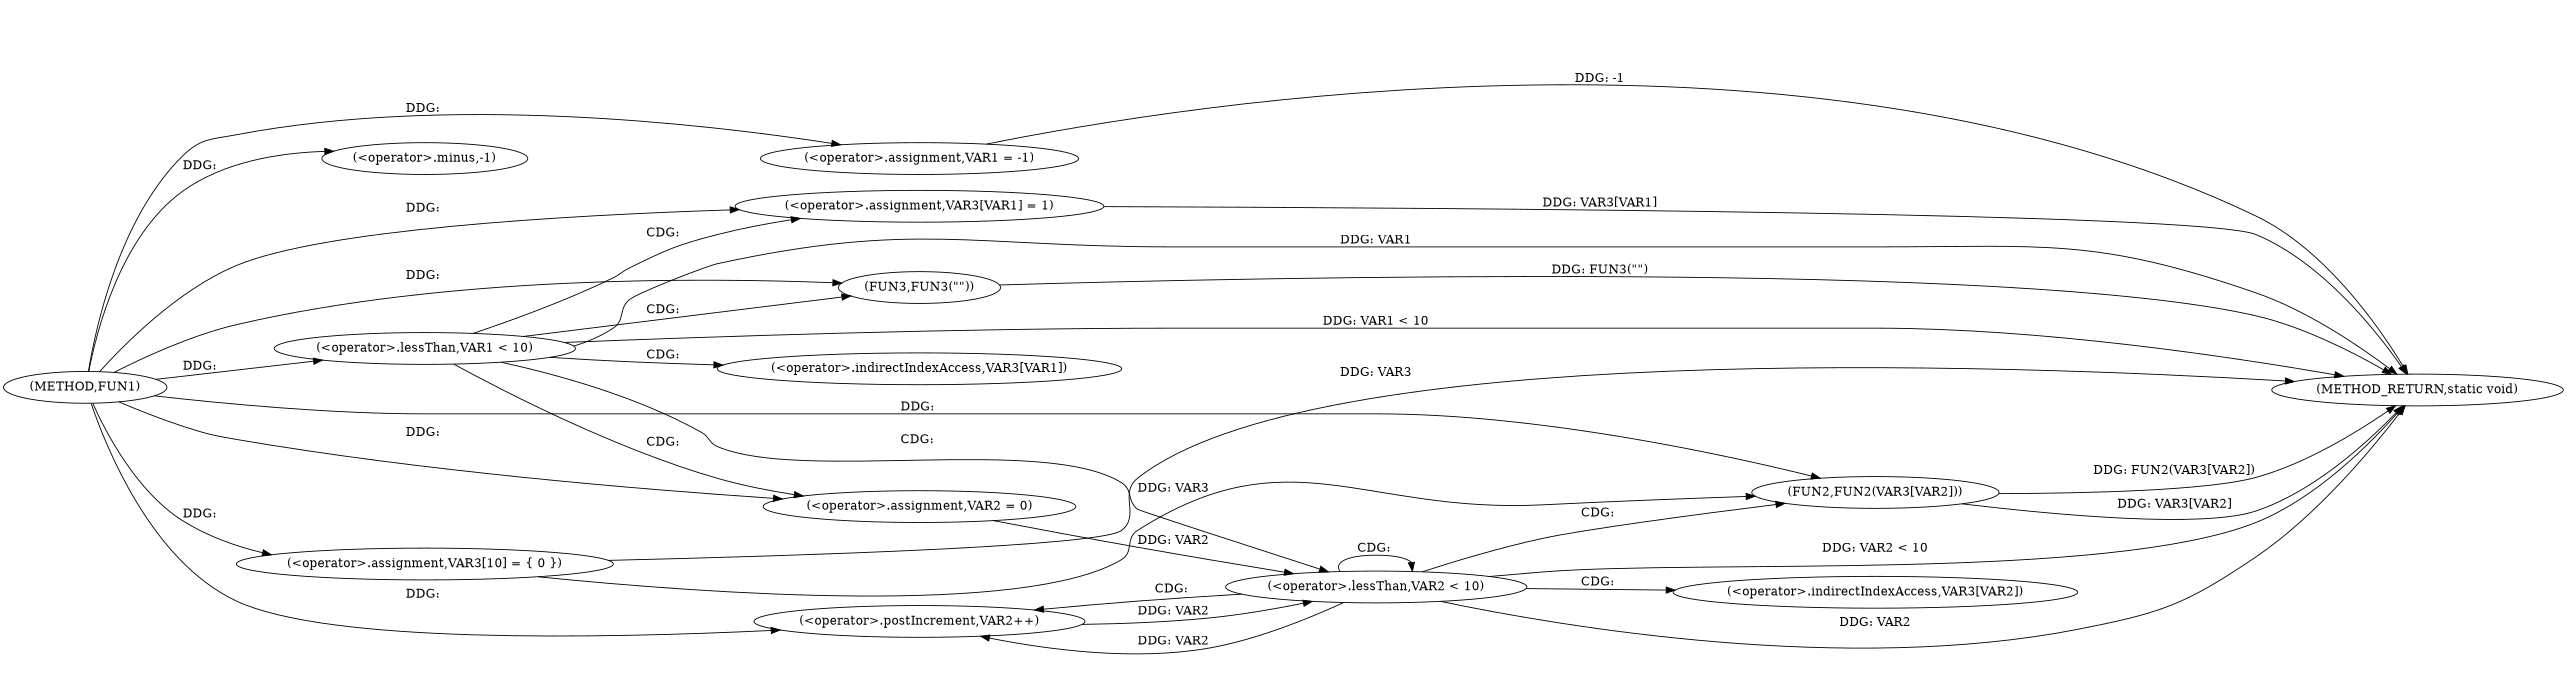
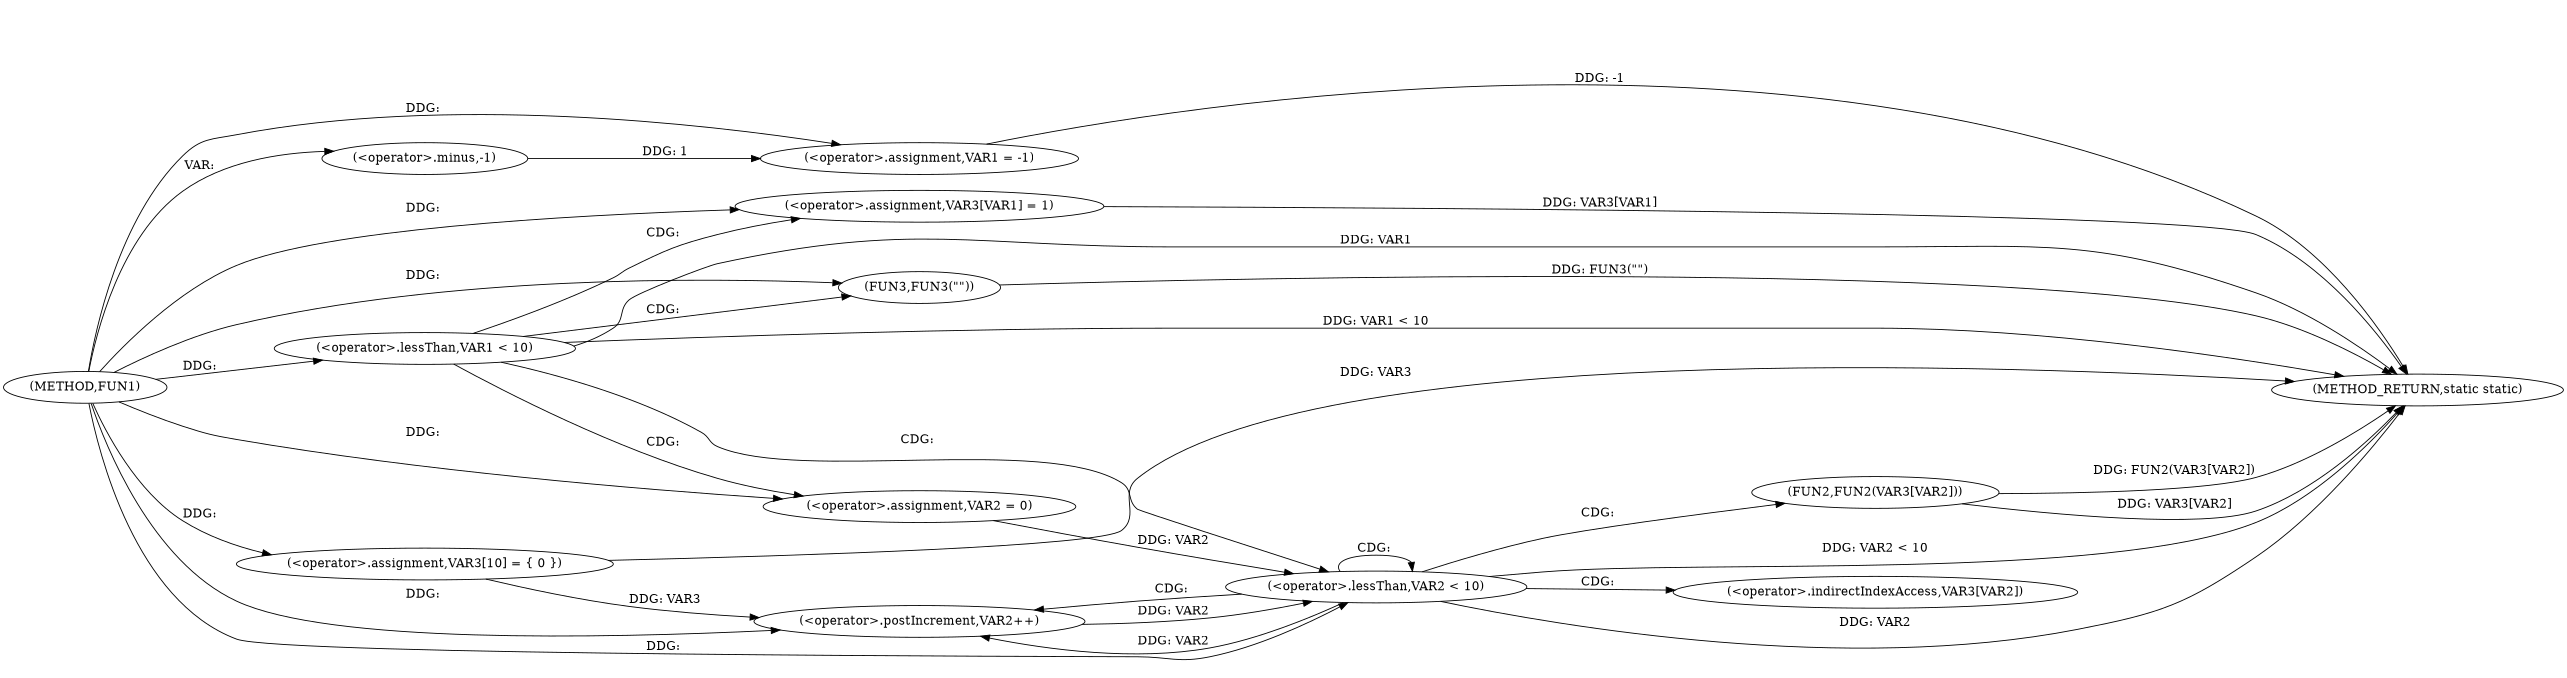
none -> (640, 159)
(202, 166) -> (202, 166)
(919, 369) -> none
(2418, 390) -> (2418, 390)
(985, 414) -> (648, 654)
(1136, 532) -> (617, 605)
